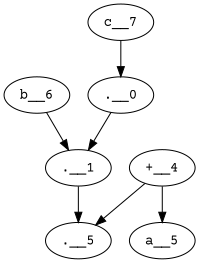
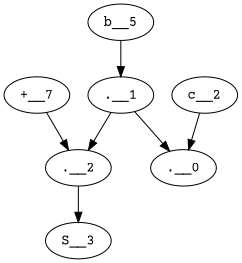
(121, 22) -> (205, 95)
(37, 95) -> (121, 22)
(102, 127) -> (149, 128)
(162, 168) -> (37, 95)
none -> (78, 241)
(78, 241) -> (78, 168)
(162, 241) -> none
